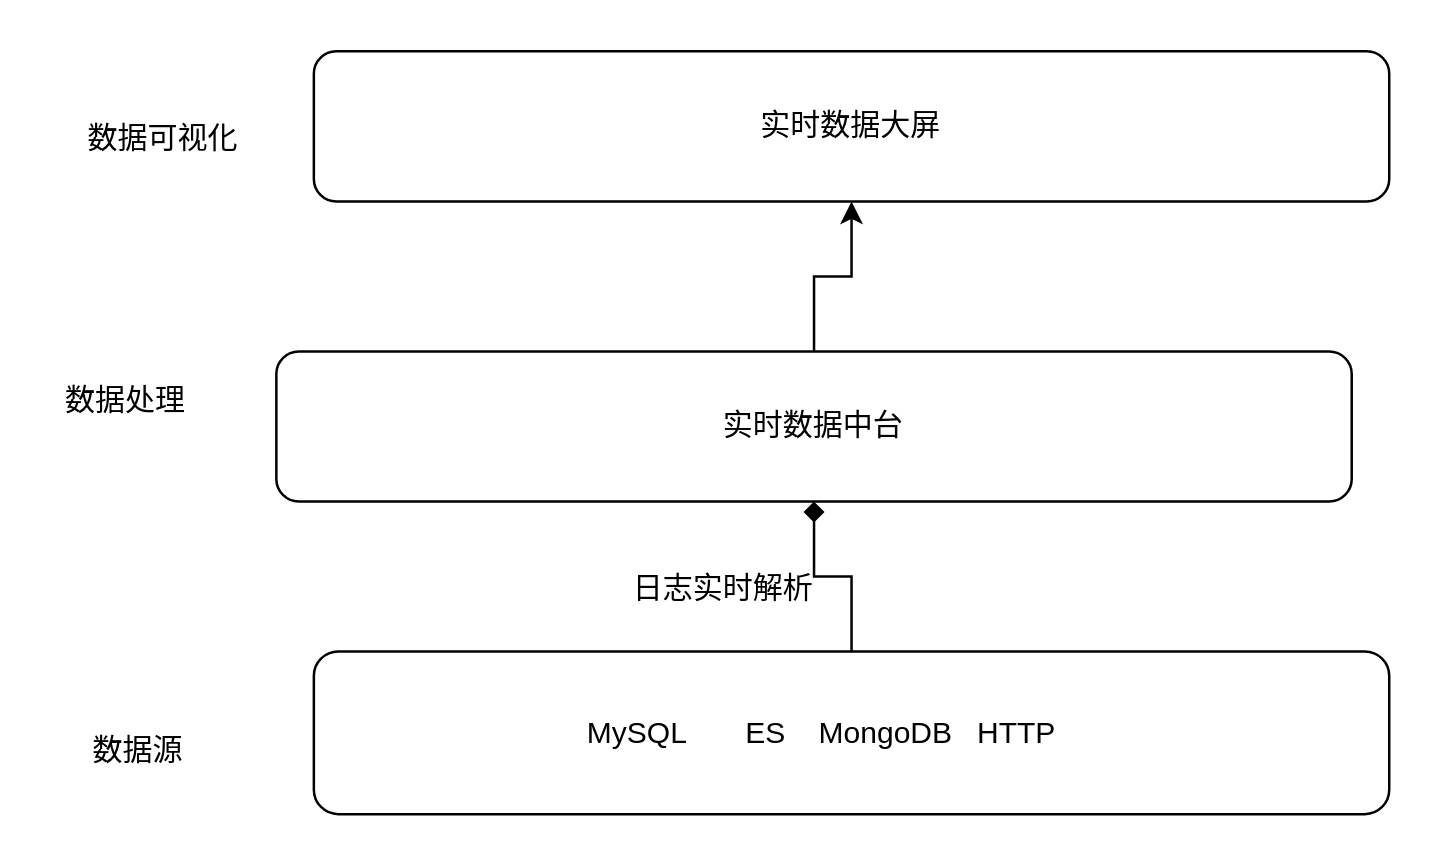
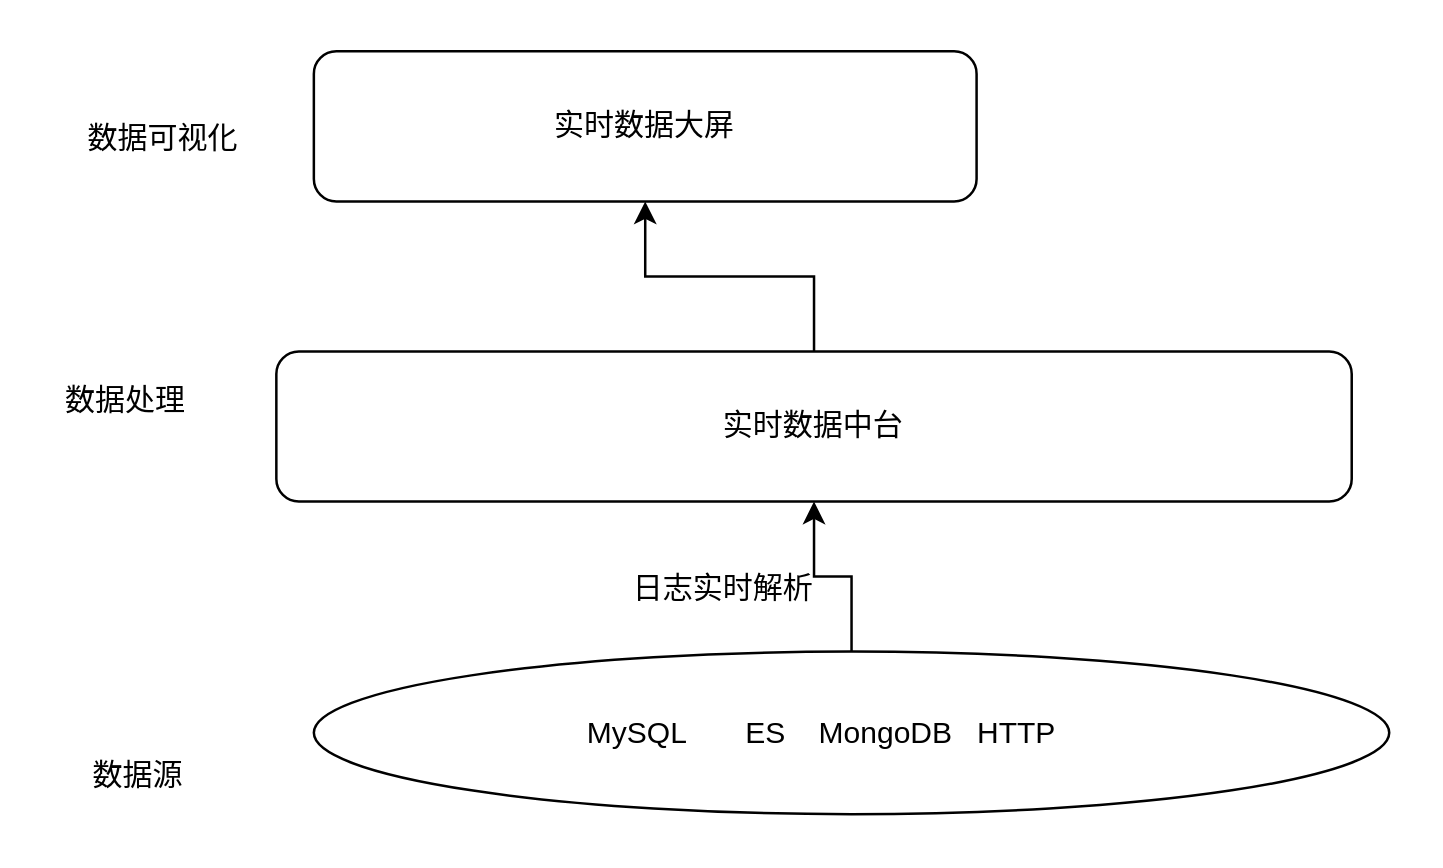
(851, 126) -> (645, 126)
(814, 522) -> (814, 520)
(851, 733) -> (851, 733)
(139, 751) -> (139, 776)
